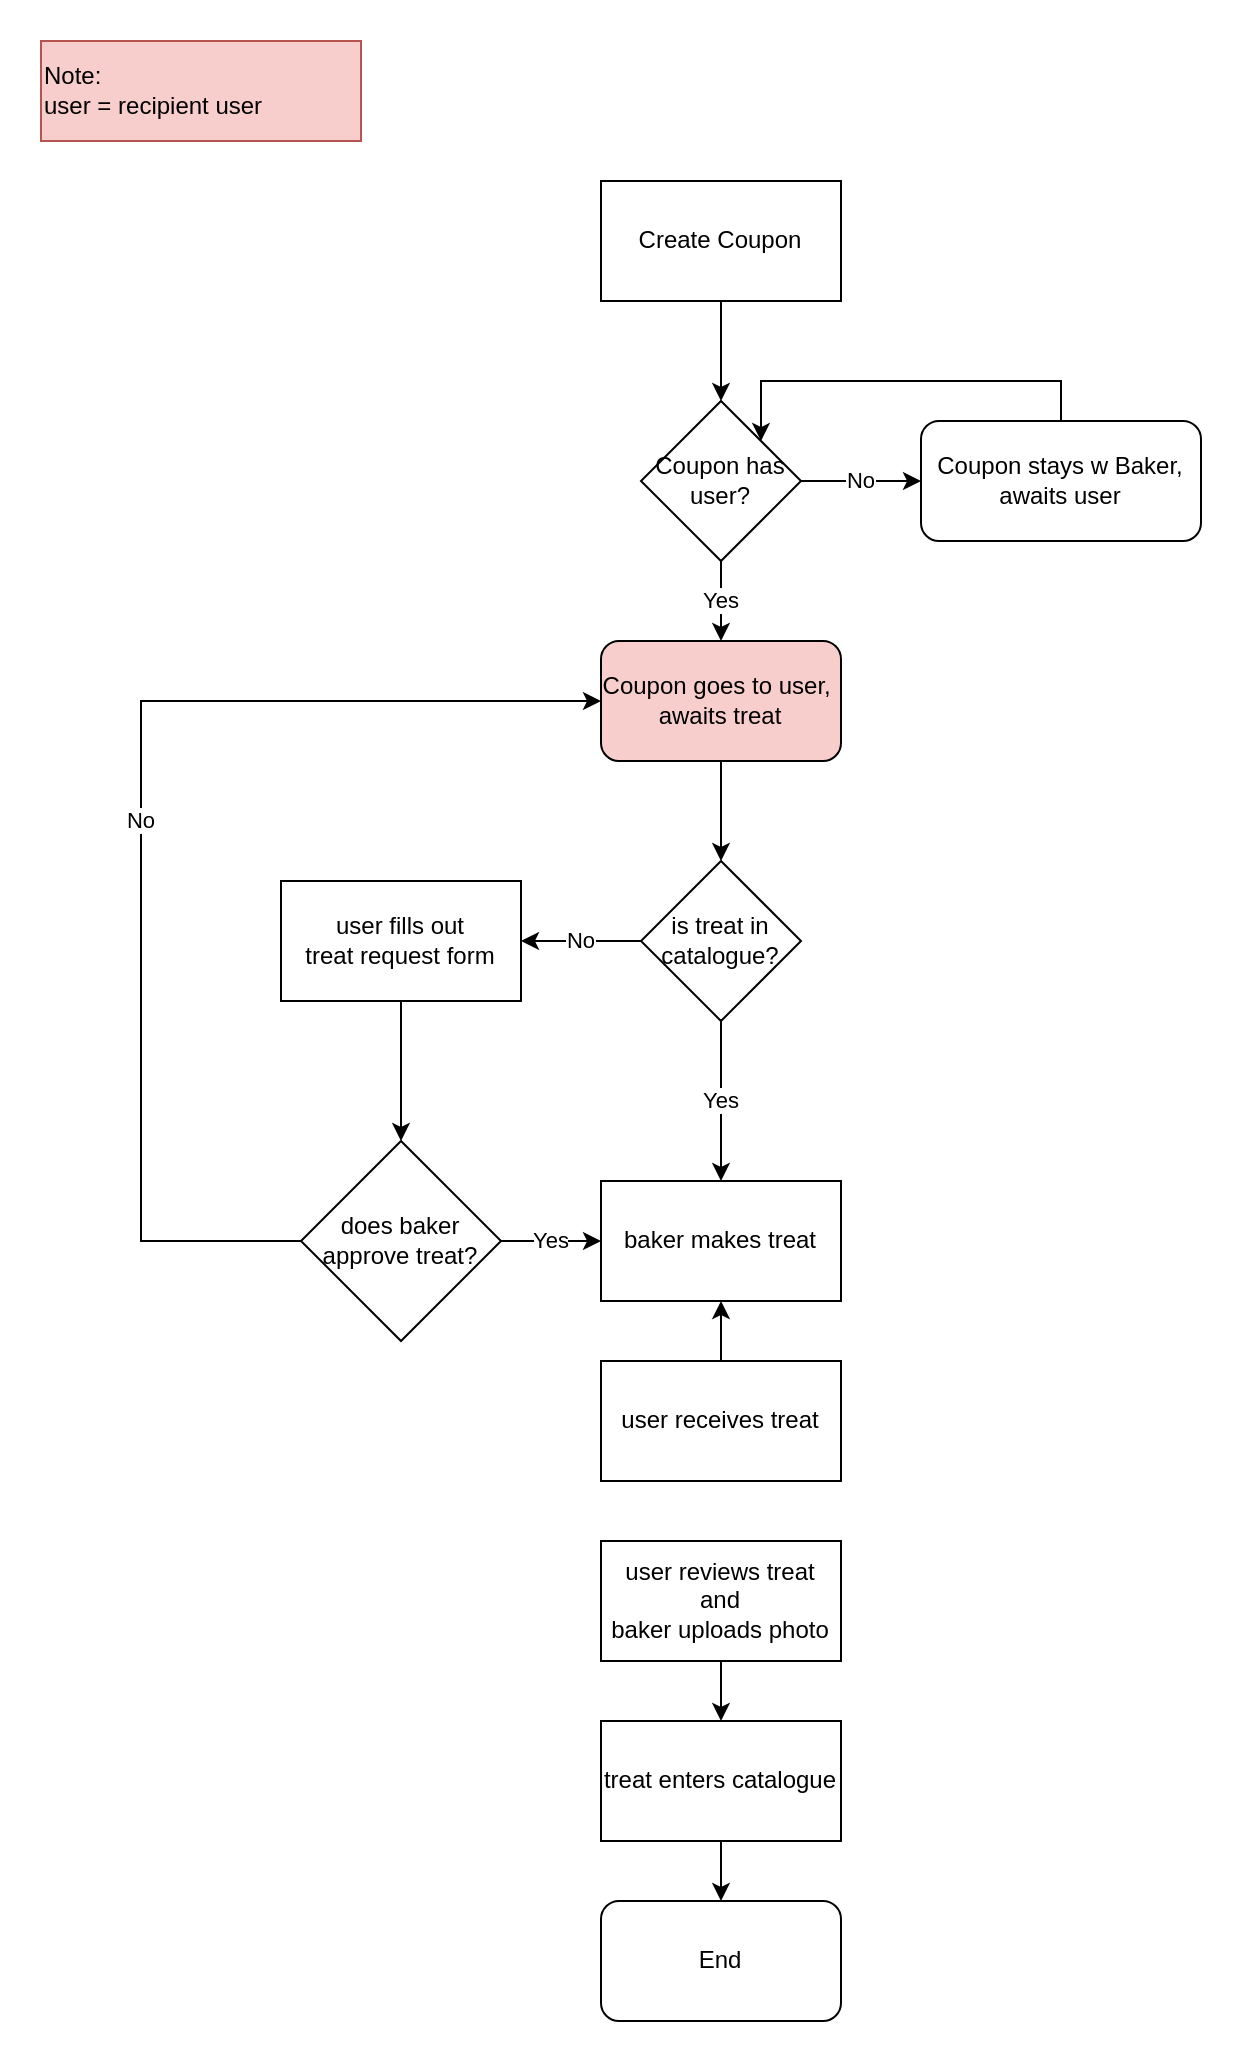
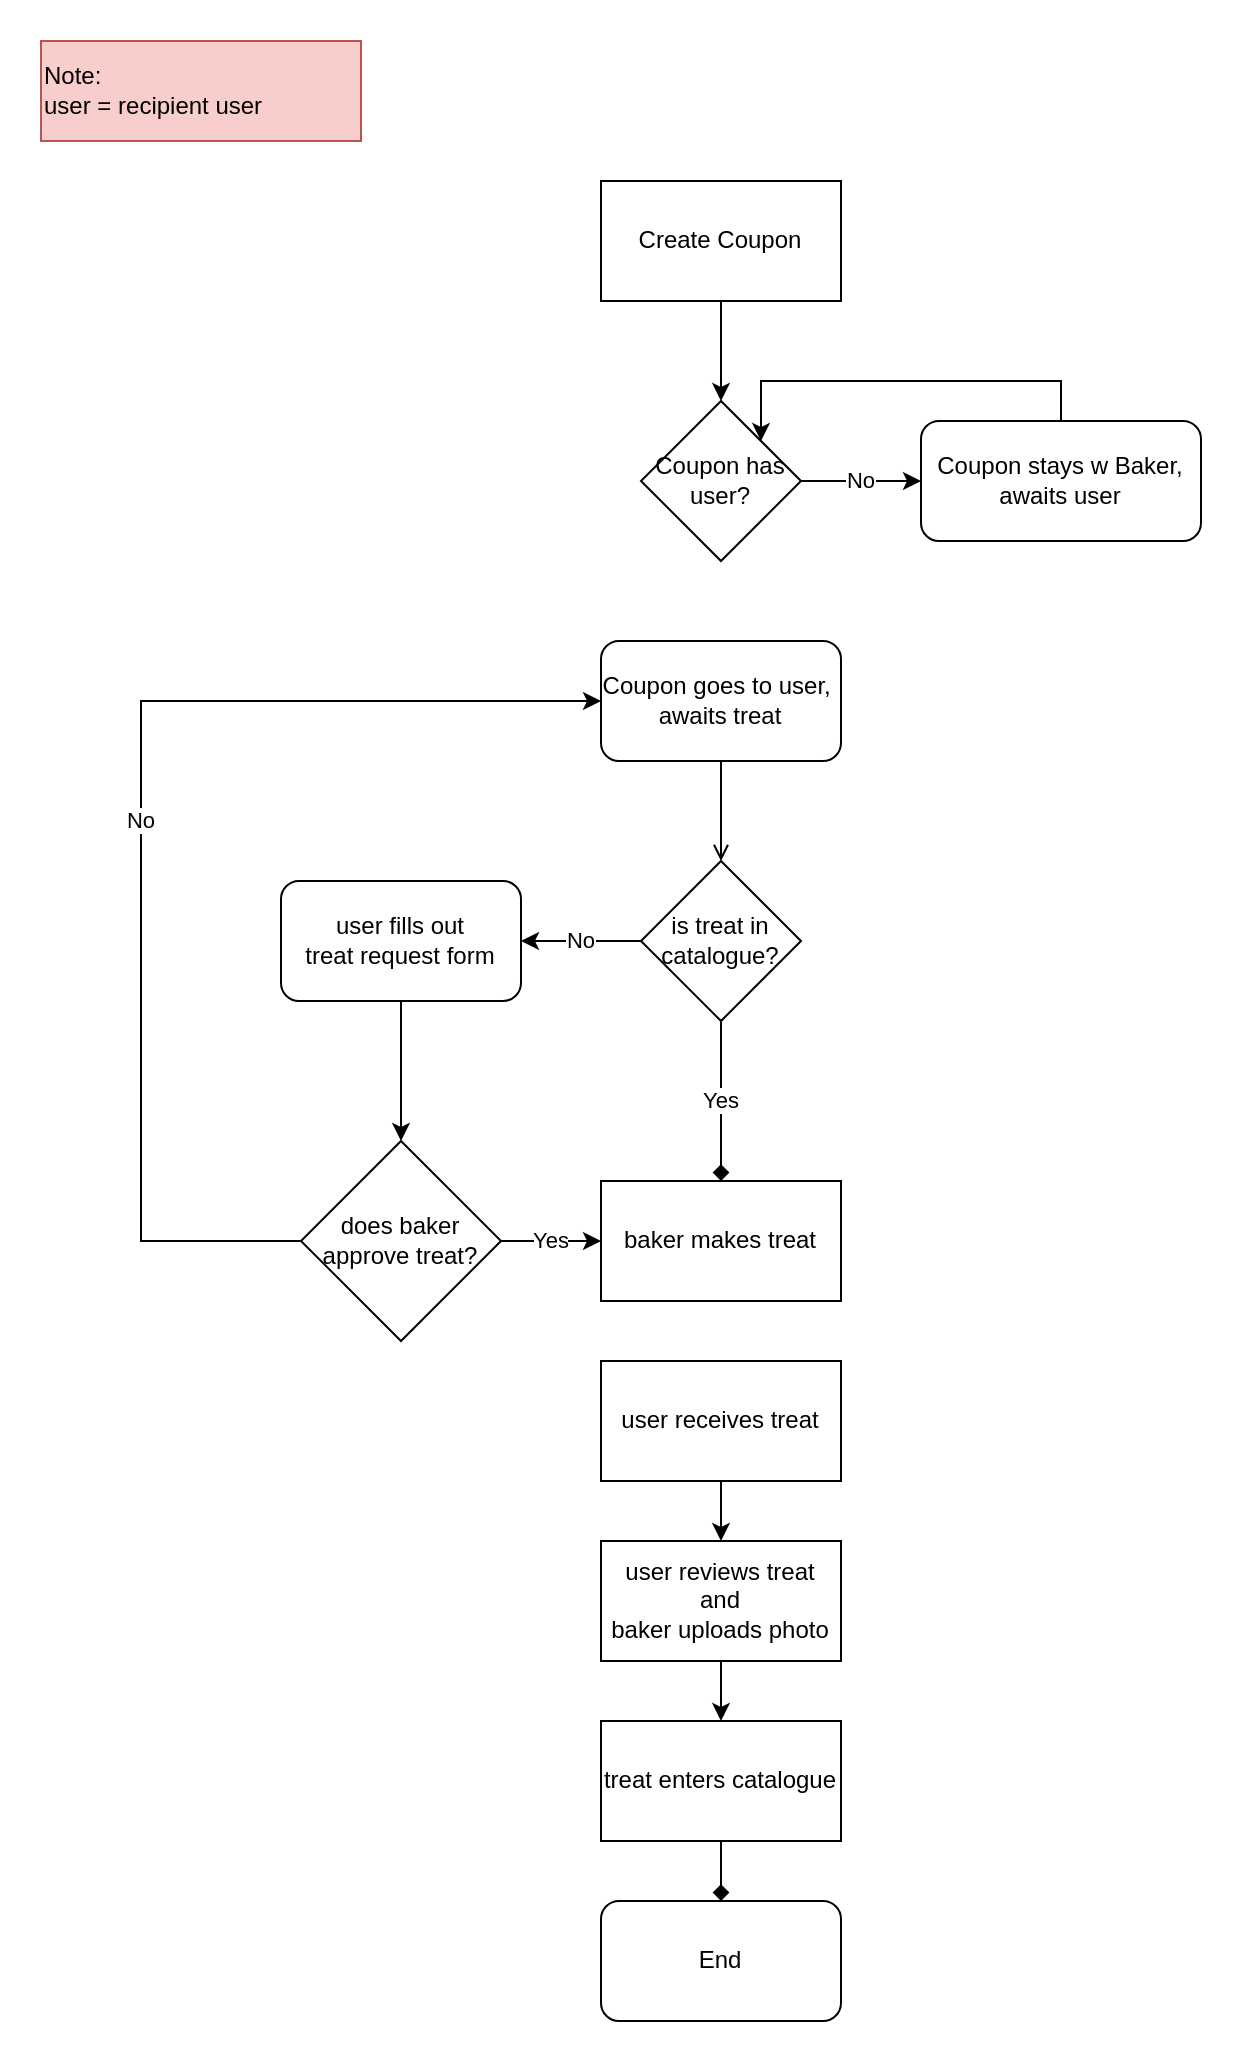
(721, 594) -> none
(721, 701) -> (721, 701)
(721, 846) -> (721, 848)
(401, 941) -> (401, 941)
(721, 1166) -> (721, 1165)
(721, 1324) -> (721, 1518)
(721, 1886) -> (721, 1885)
